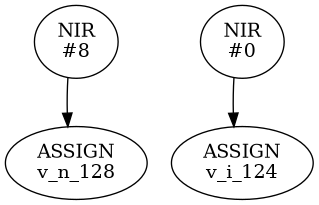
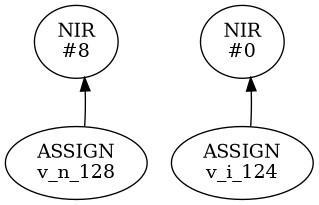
(67, 95) -> (85, 109)
(233, 95) -> (251, 109)
